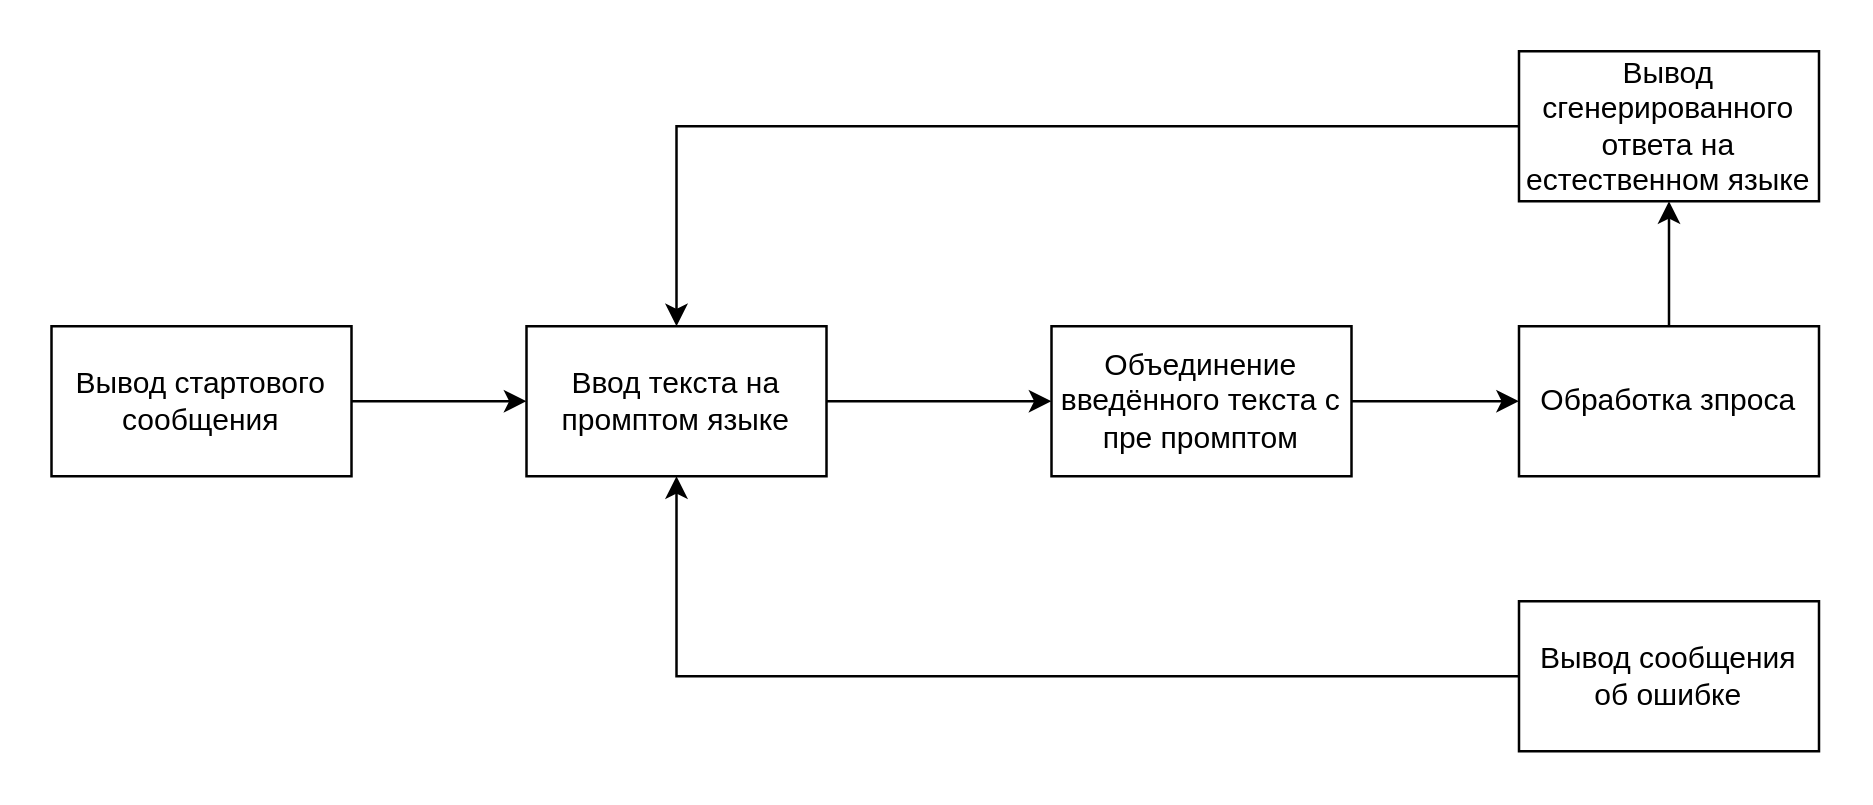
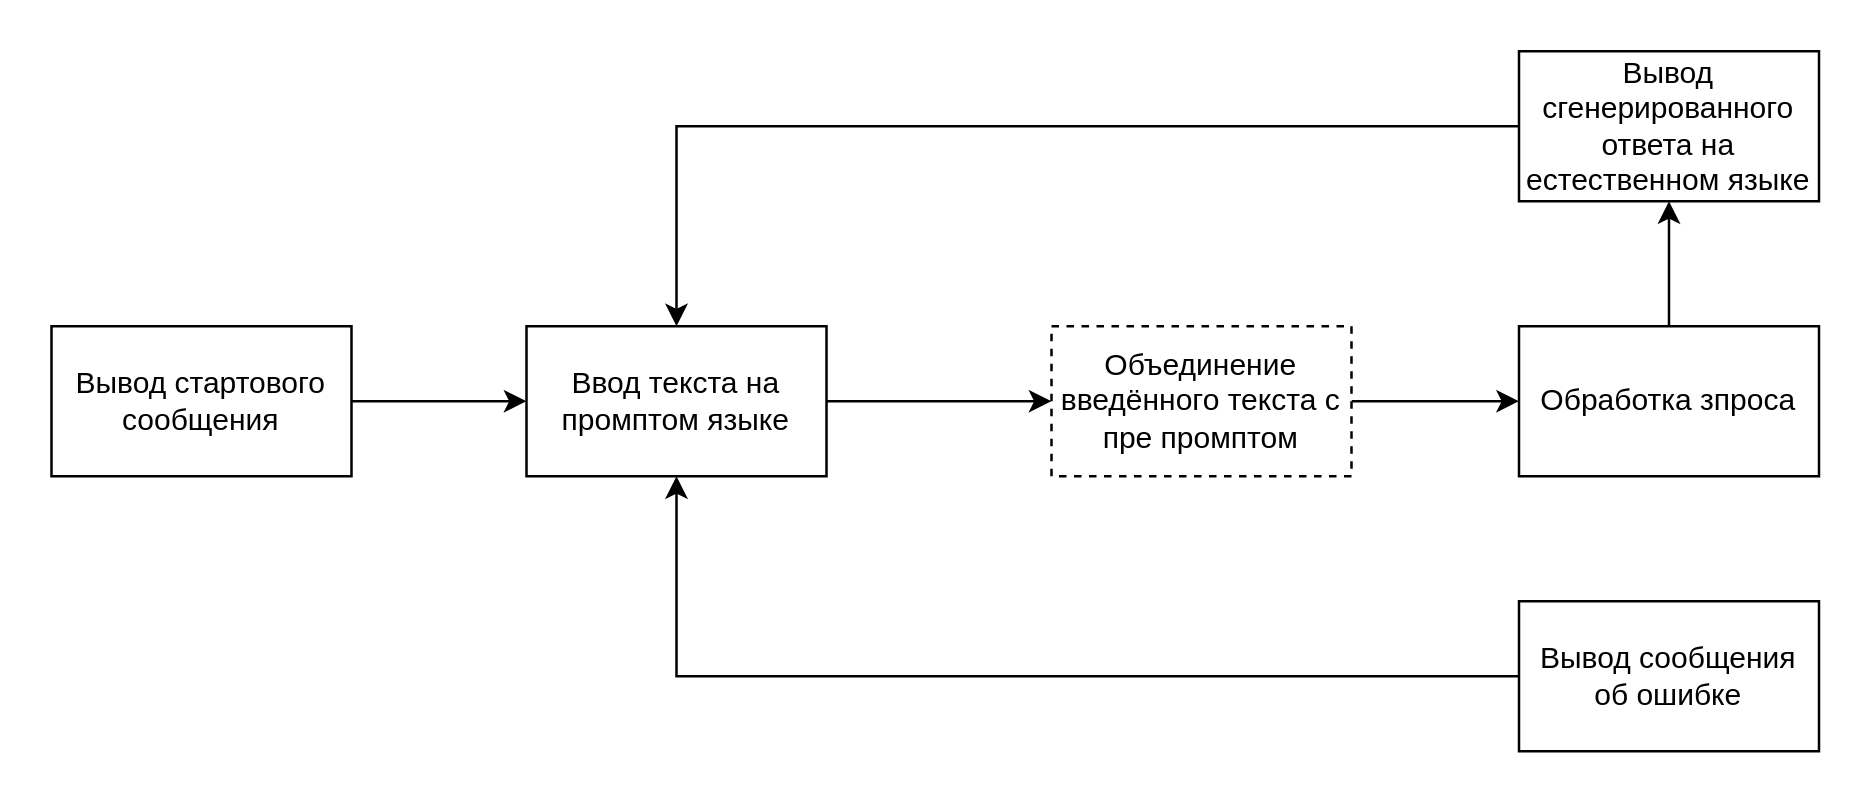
(1201, 401) -> (1201, 401)
